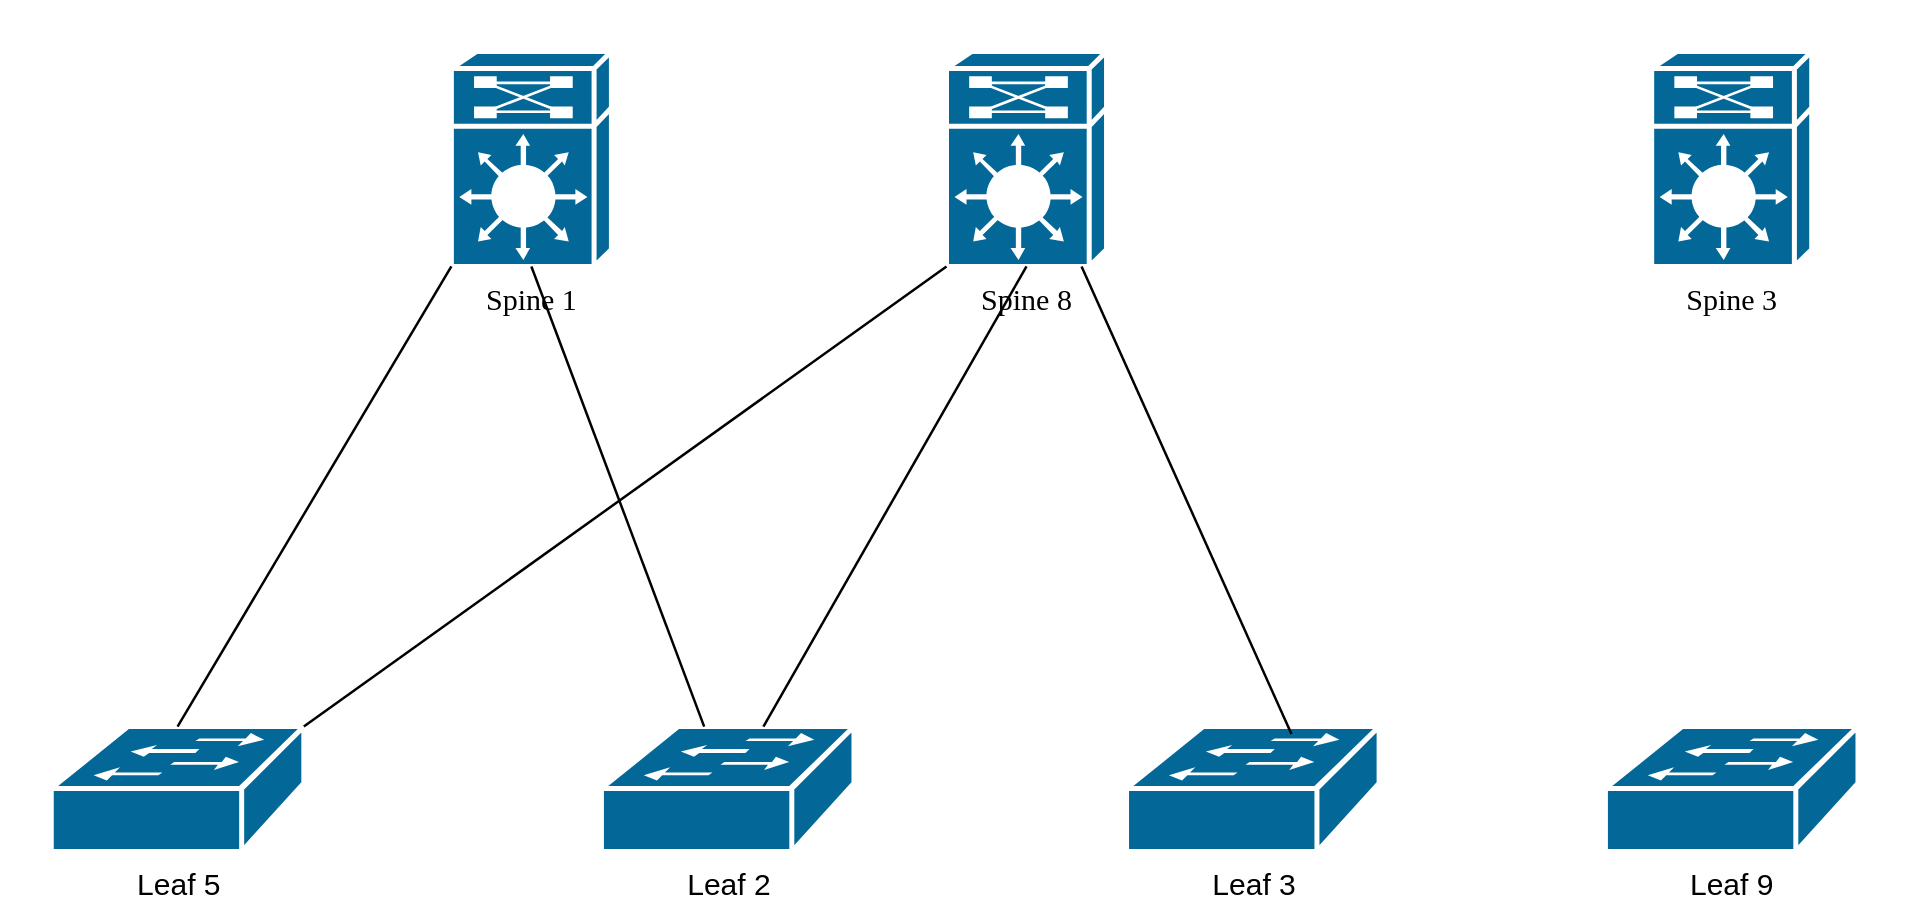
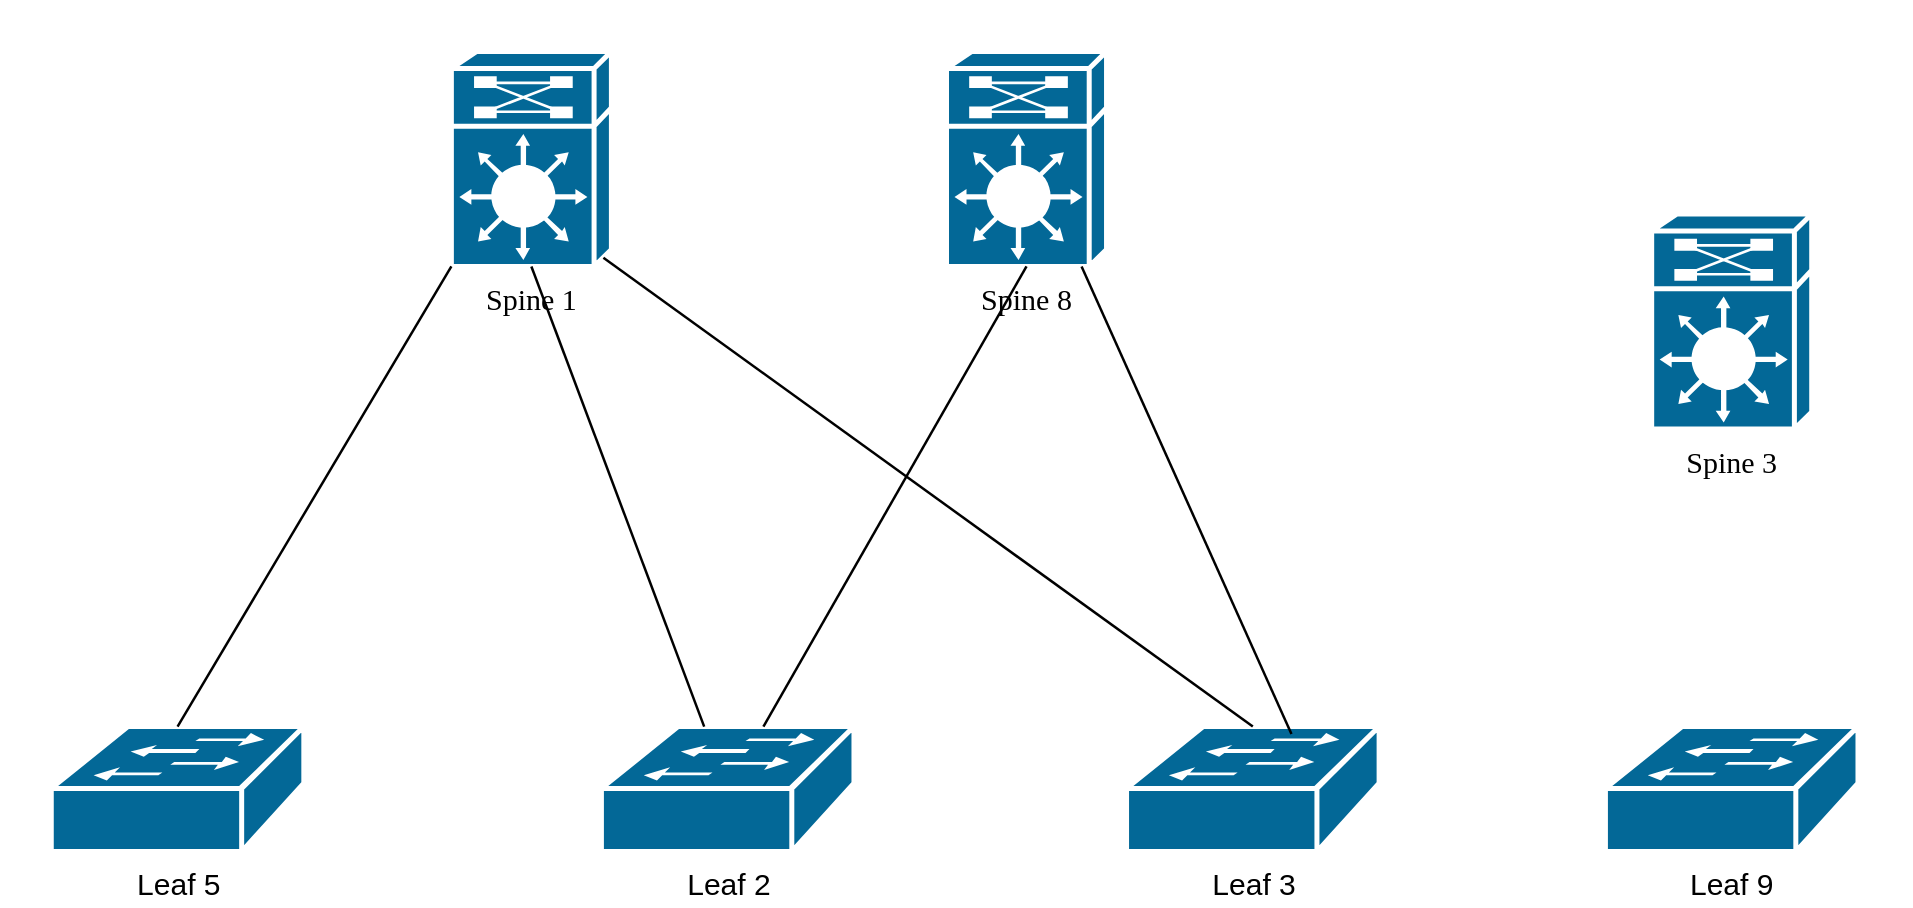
(1731, 159) -> (1731, 321)
none -> (1081, 603)
(459, 615) -> none
